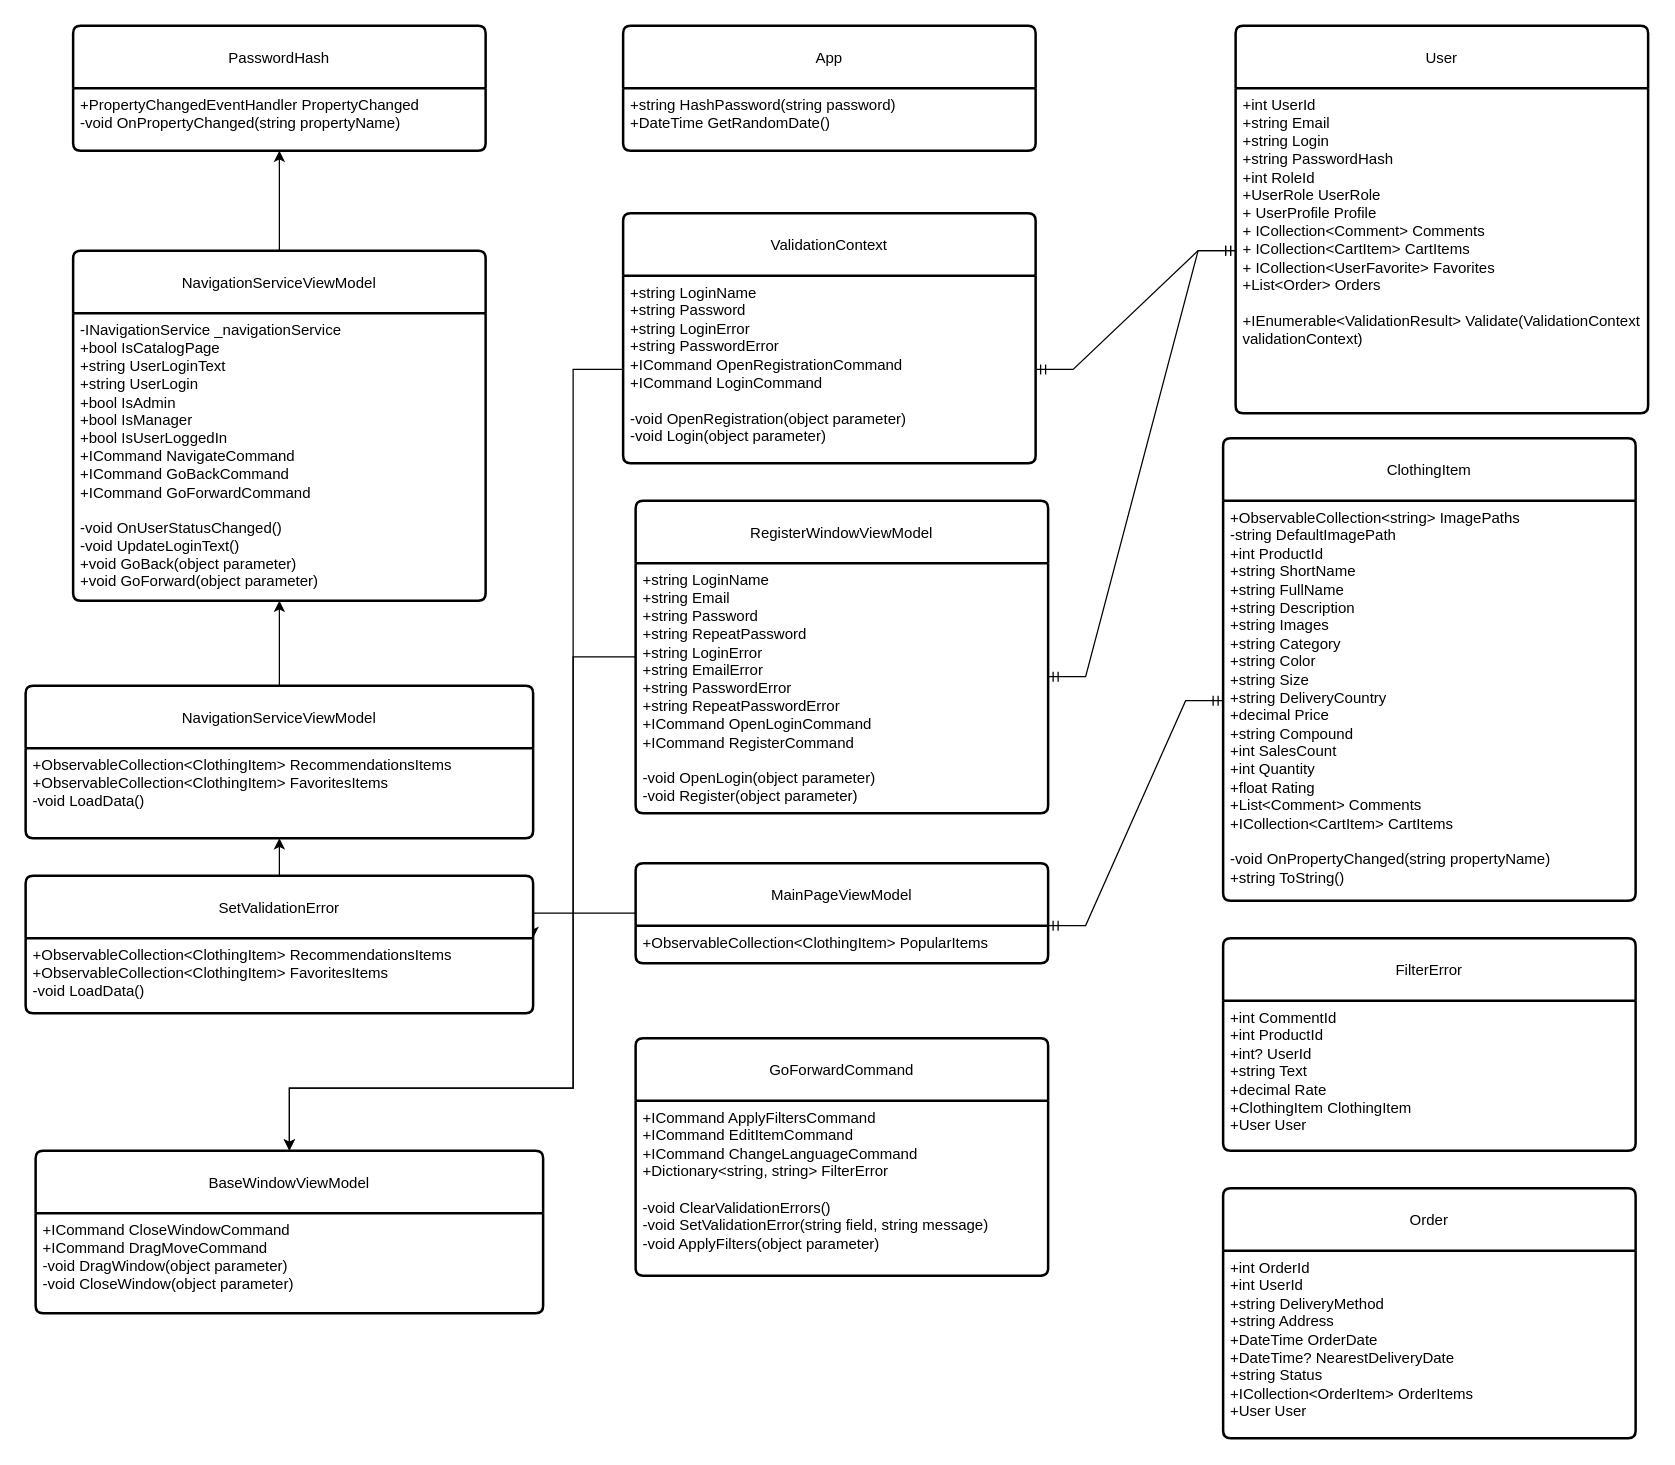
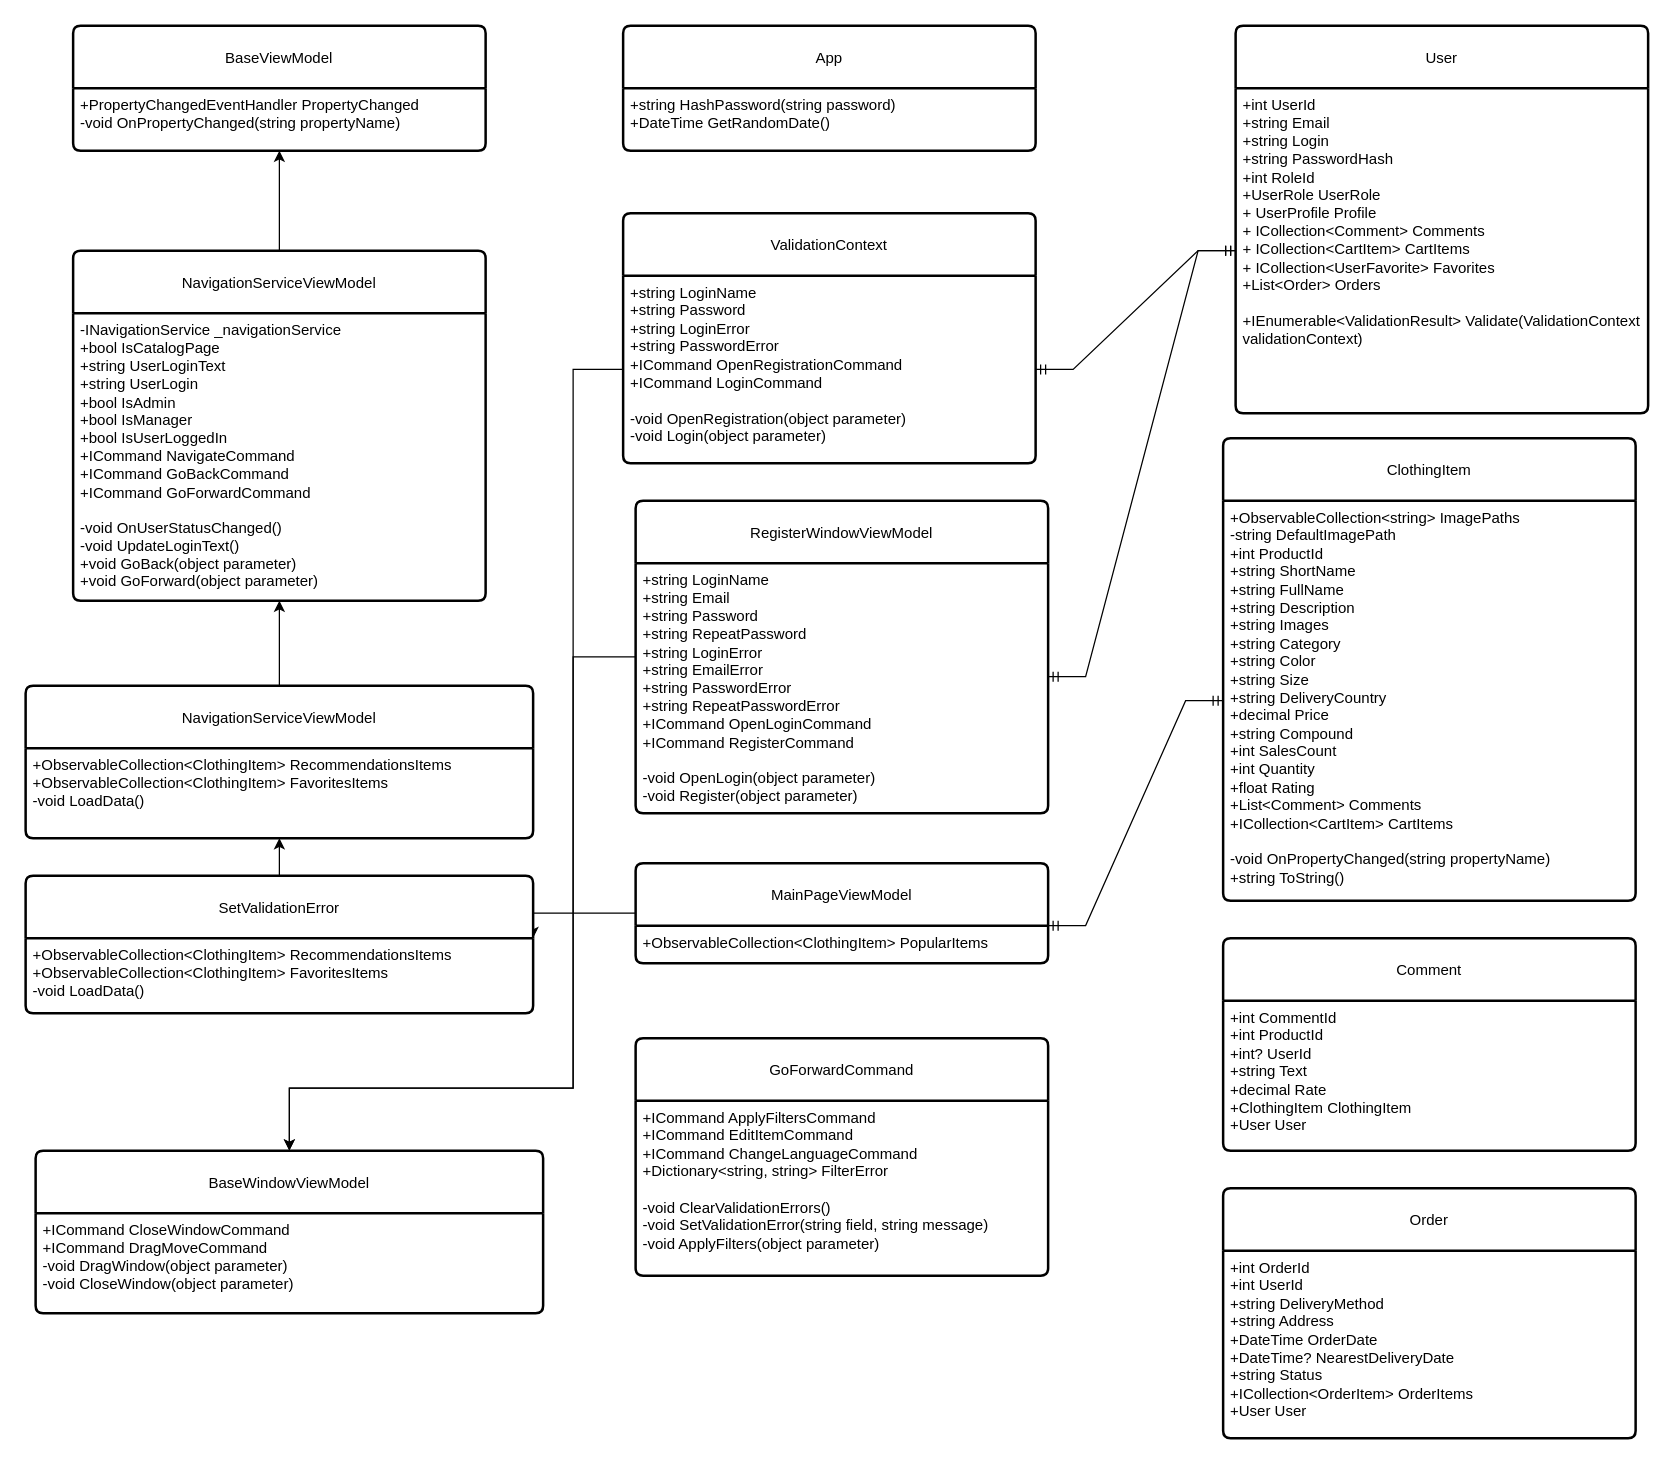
(279, 57) -> (279, 57)
(1429, 969) -> (1429, 969)
